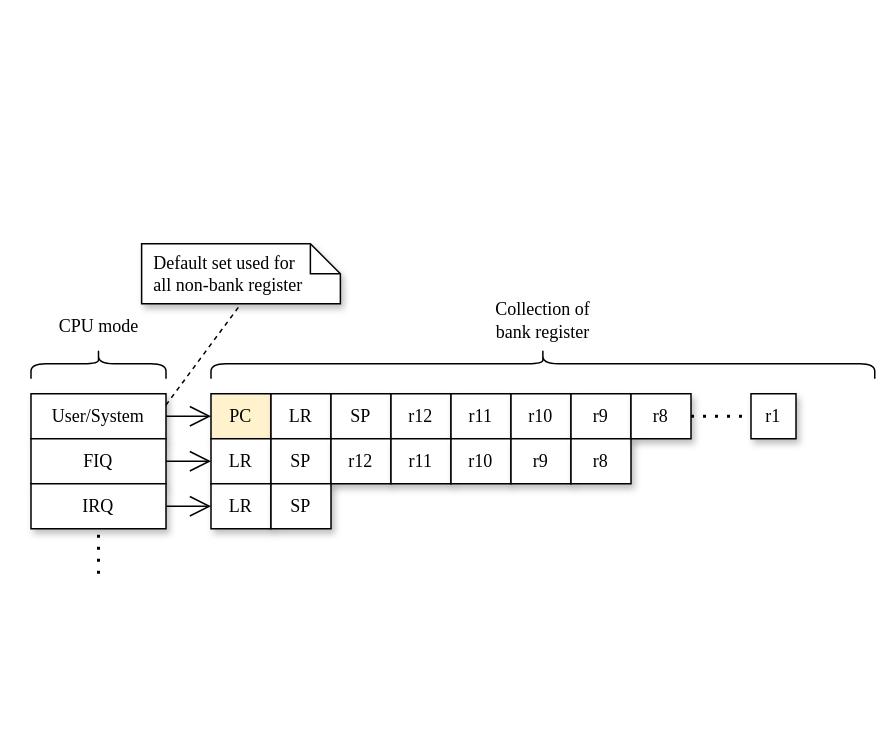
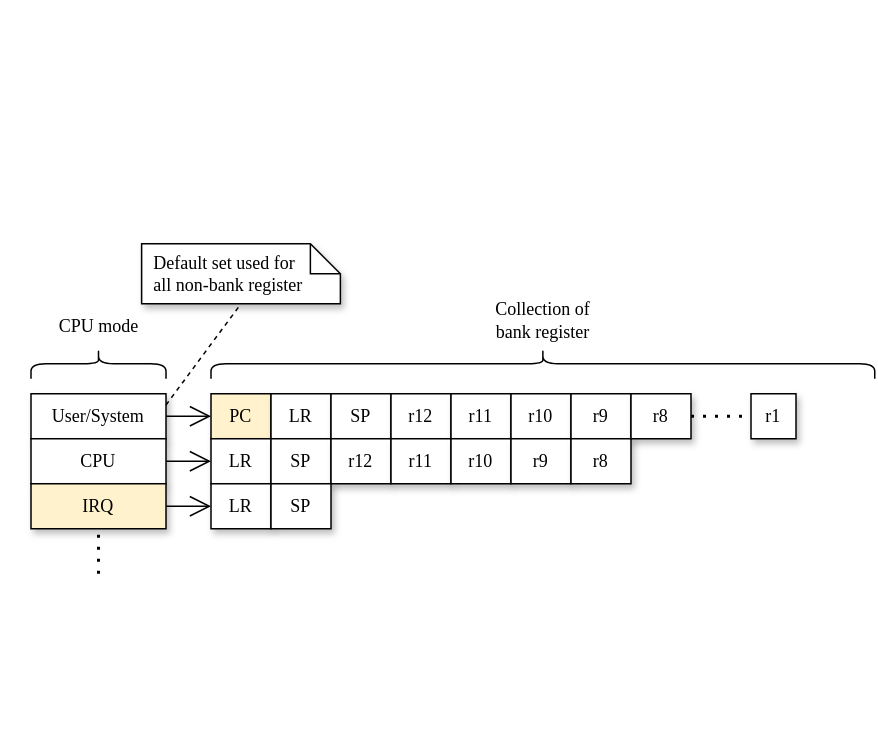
(98, 461) -> (98, 461)
(98, 506) -> (98, 506)
